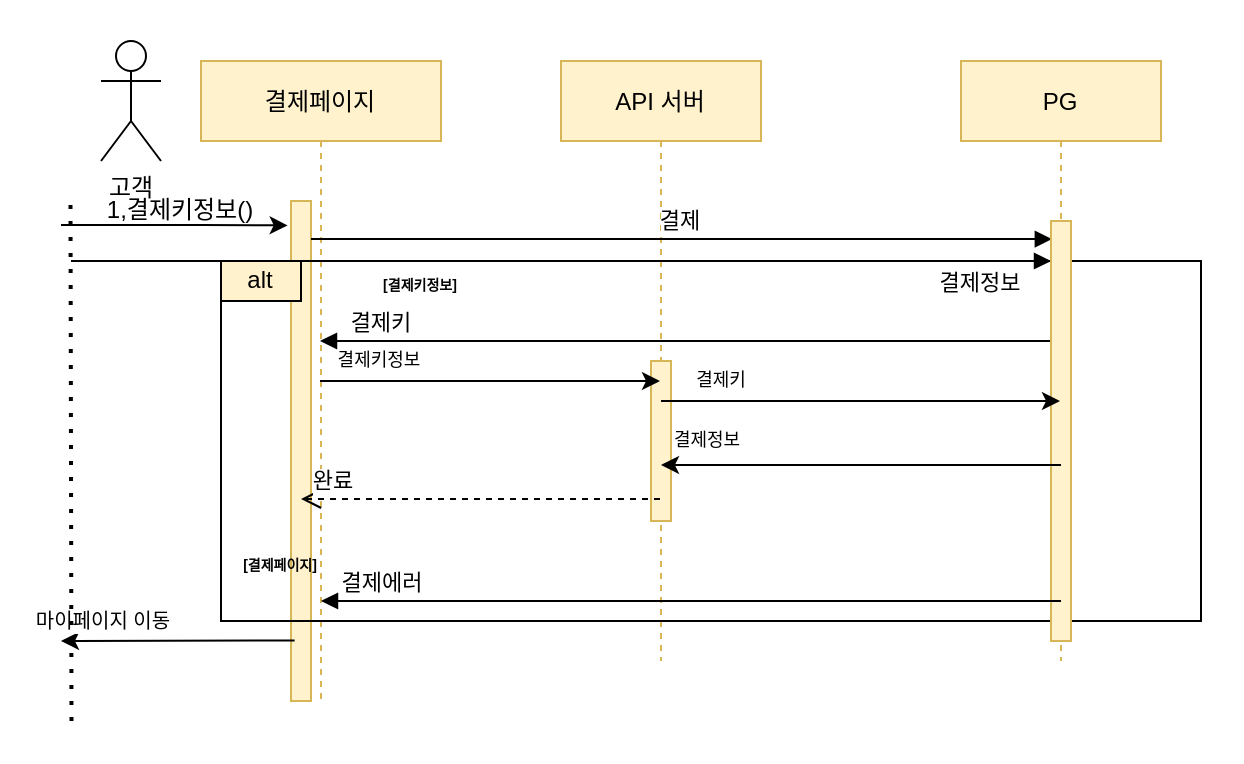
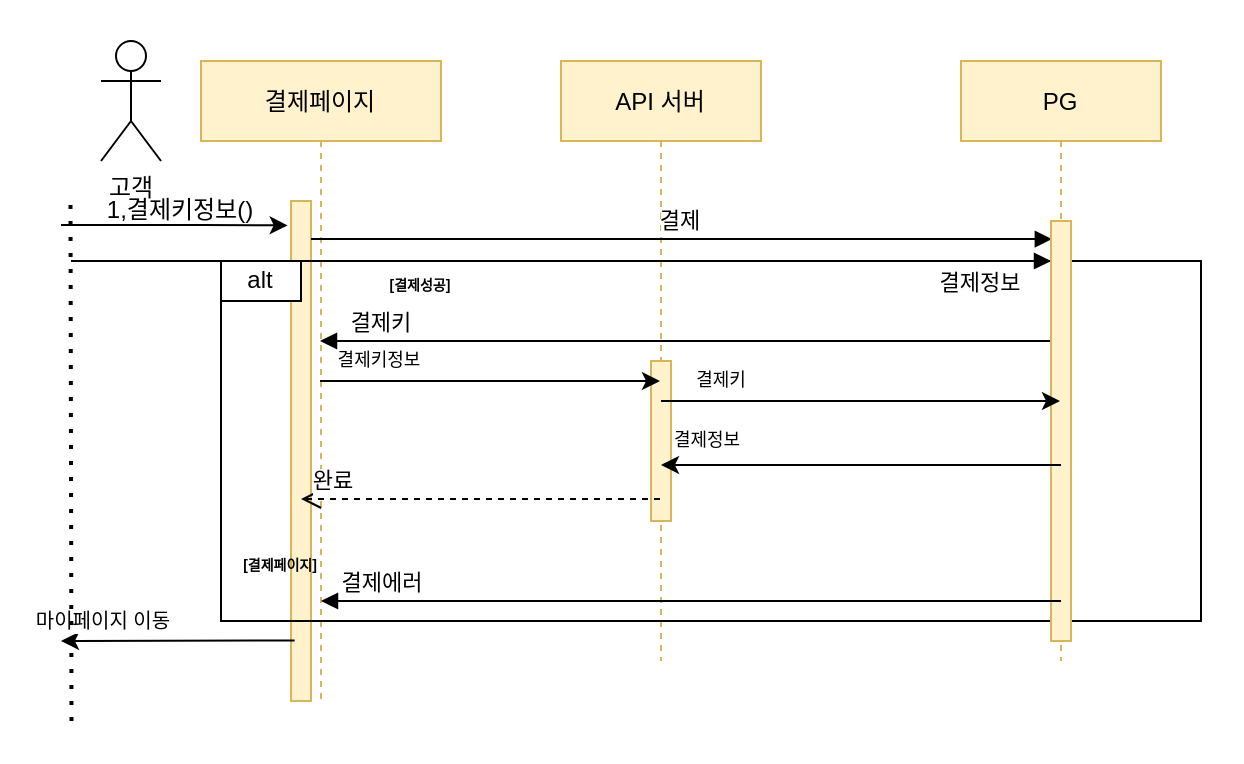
(261, 281) -> (261, 281)
(421, 287) -> (421, 287)
